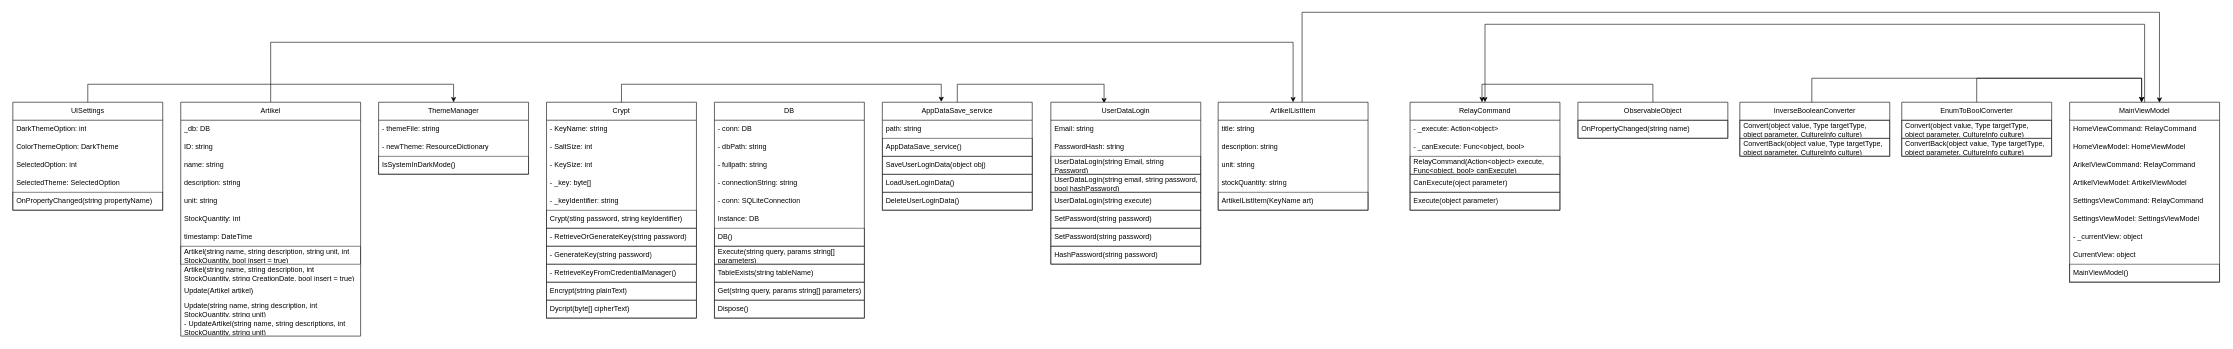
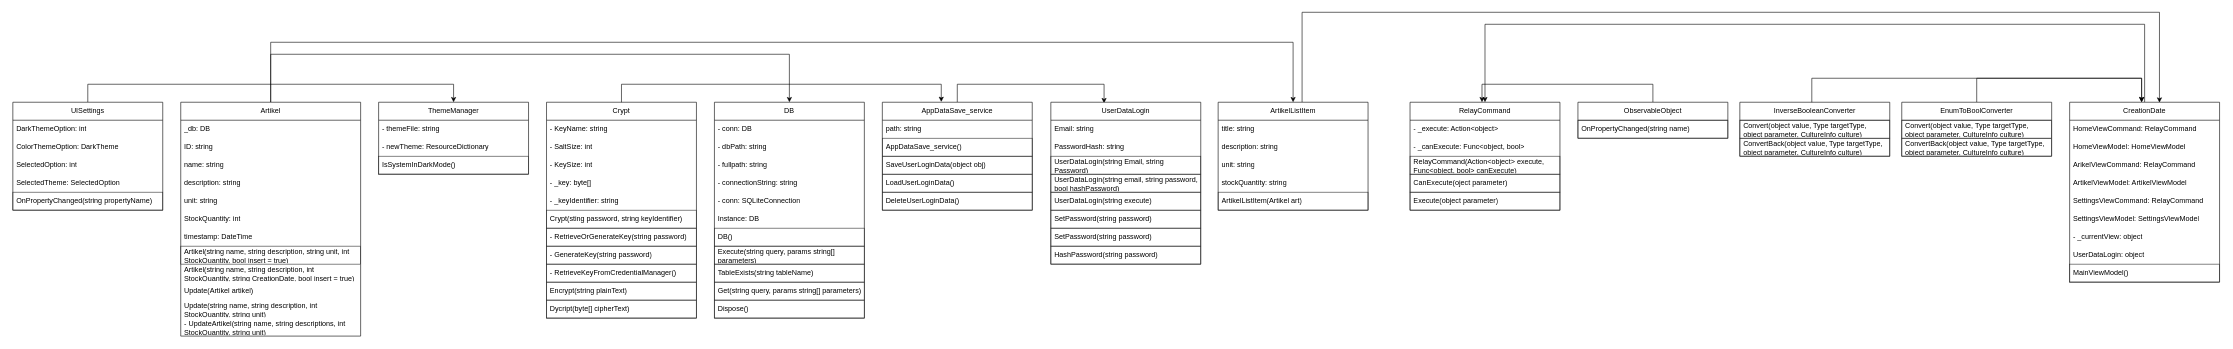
none -> (789, 75)
(2145, 111) -> (2145, 111)
(1275, 201) -> (1273, 201)
(2109, 255) -> (2113, 255)
